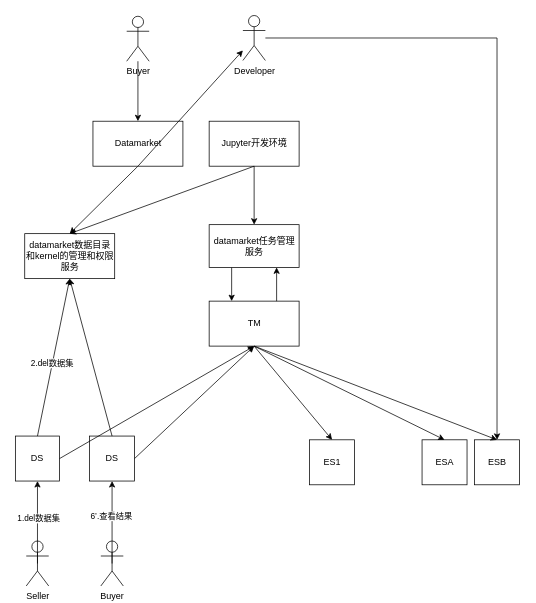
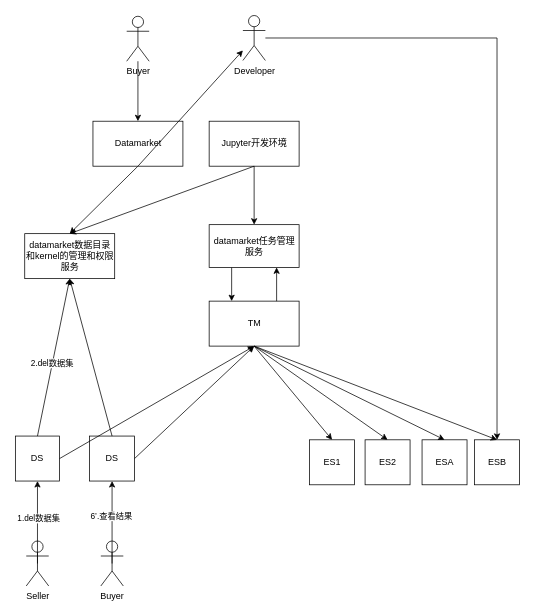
none -> (322, 394)
none -> (388, 462)
